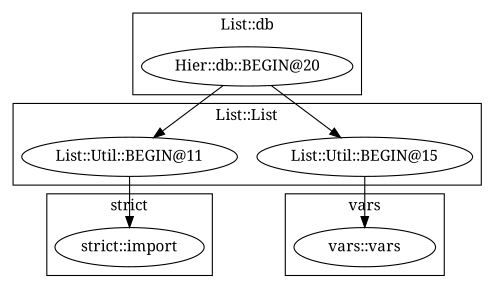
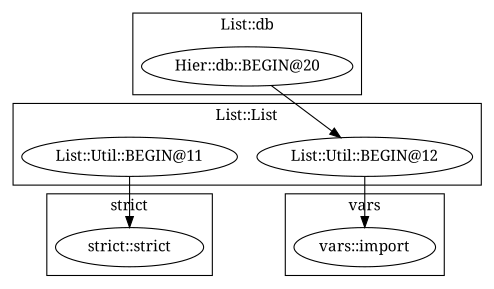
(190, 111) -> none
(365, 157) -> (365, 157)
(130, 247) -> (130, 247)
(365, 247) -> (365, 247)
